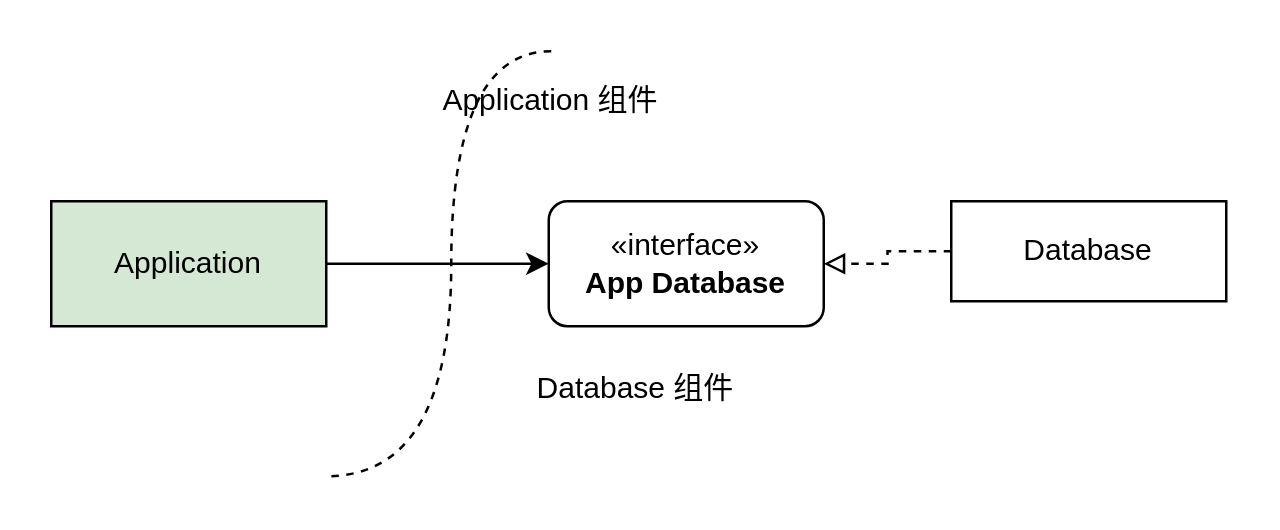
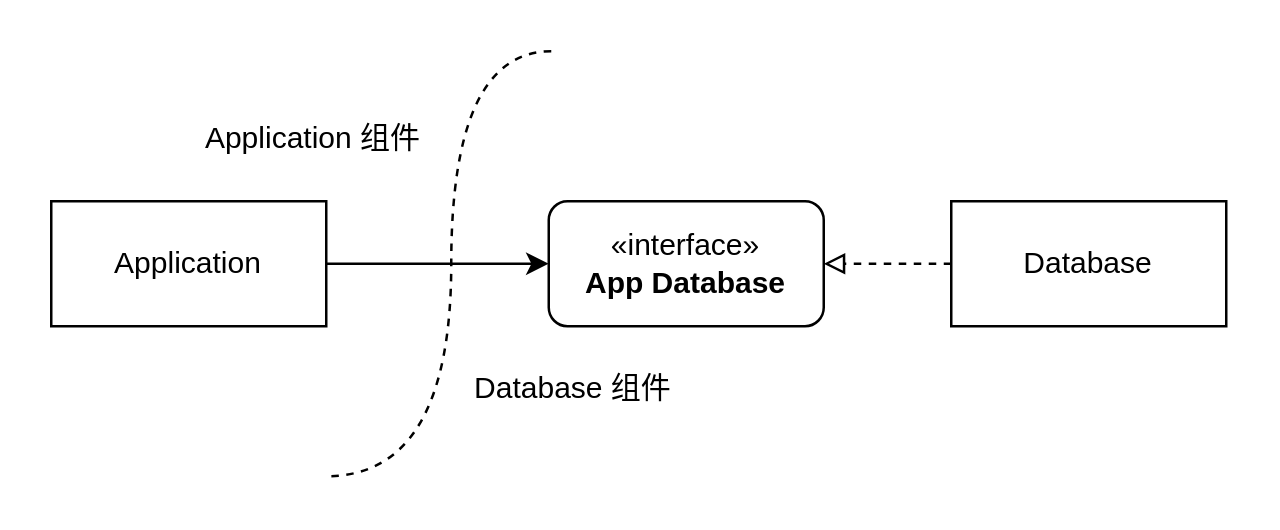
(551, 101) -> (314, 139)
(1089, 251) -> (1089, 264)
(189, 264) -> (189, 264)
(636, 389) -> (574, 389)
